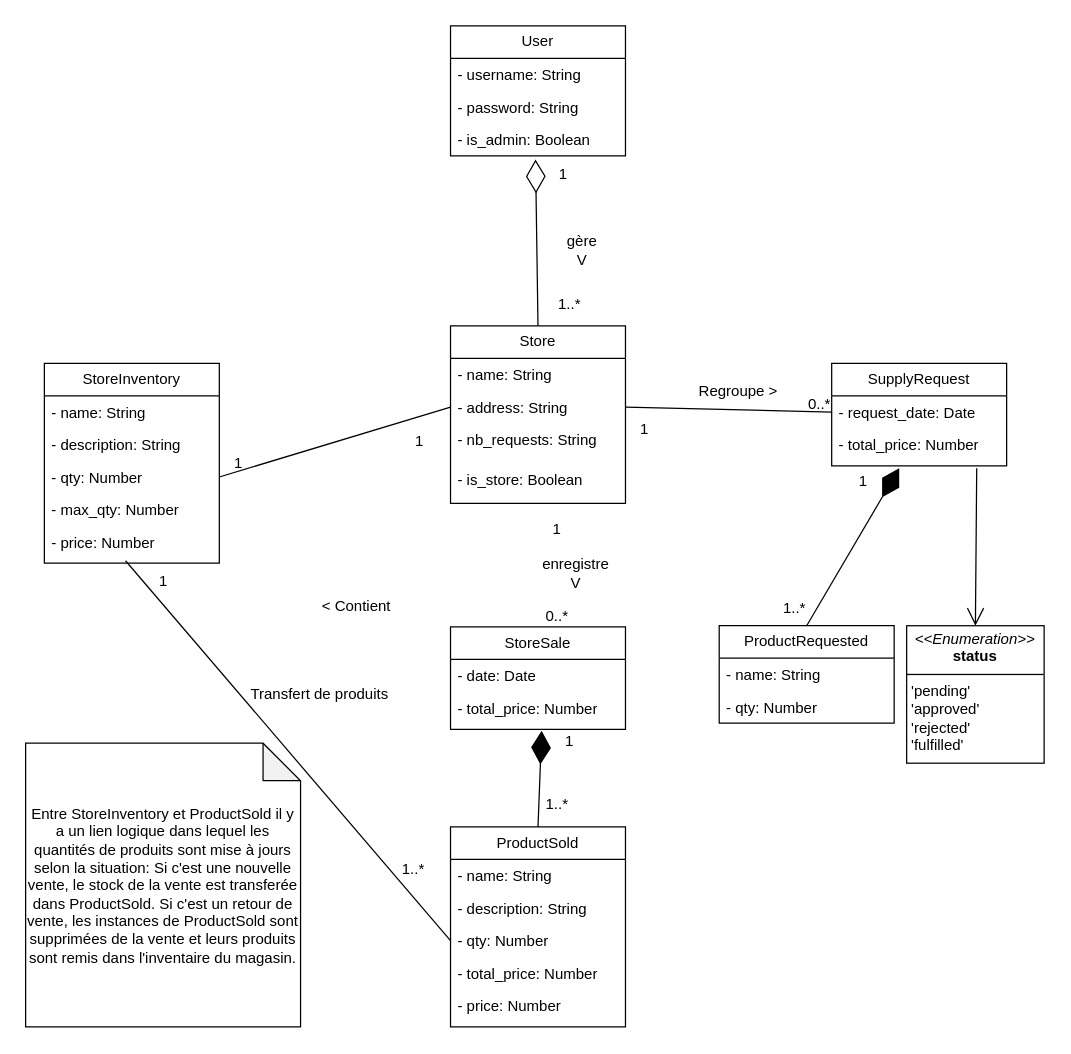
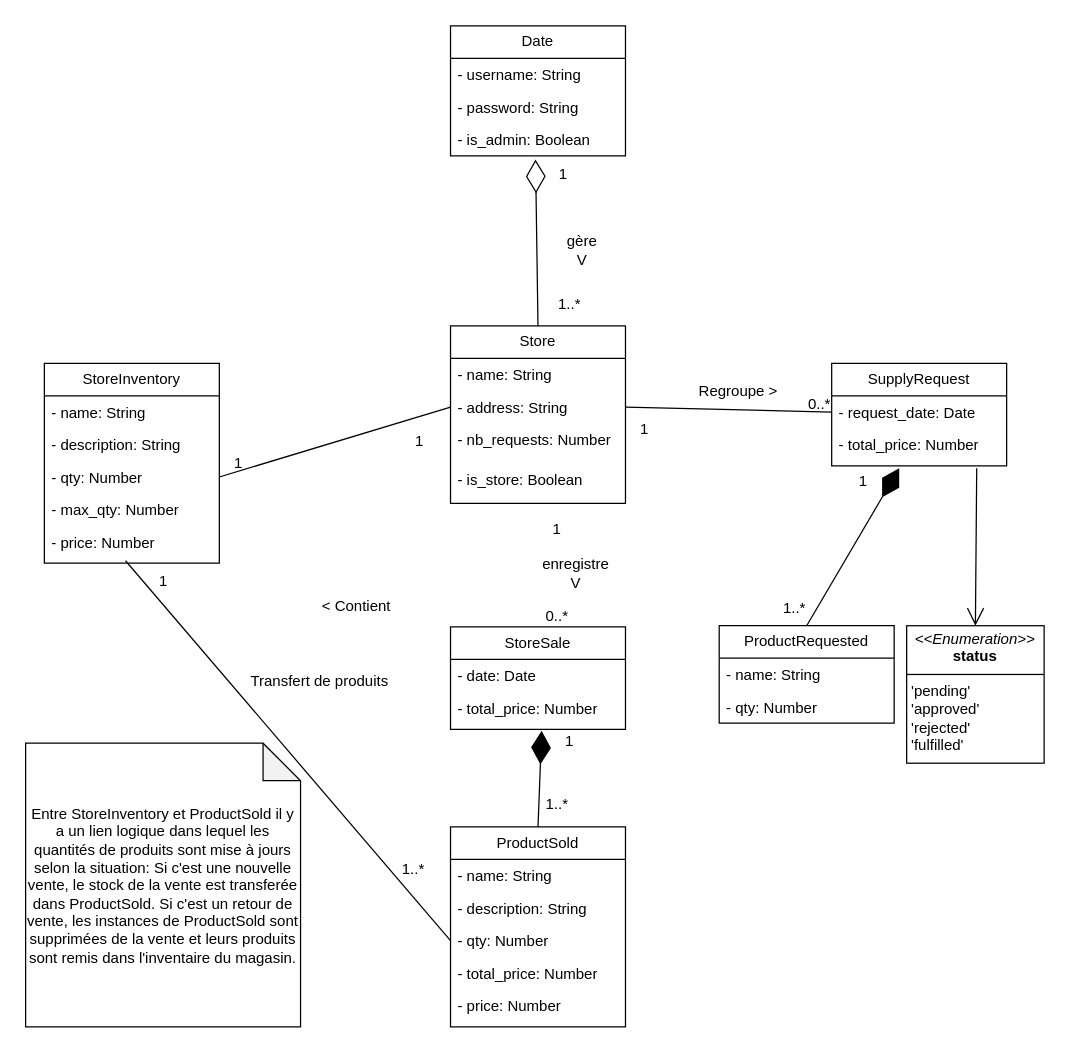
(538, 42) -> (538, 42)
(539, 441) -> (539, 450)
(319, 694) -> (319, 682)
